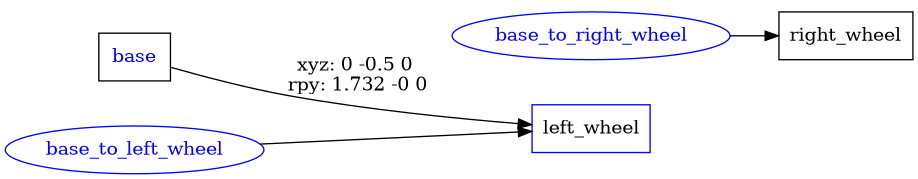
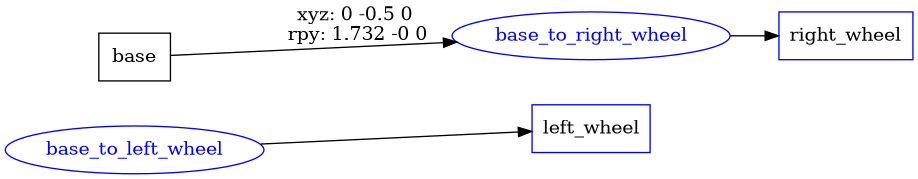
(846, 36) -> (846, 36)
(135, 57) -> (135, 57)
(343, 104) -> (307, 49)
